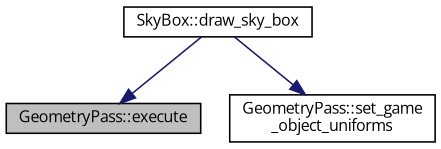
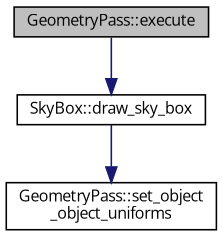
(167, 65) -> (111, 58)
(332, 118) -> (111, 206)
